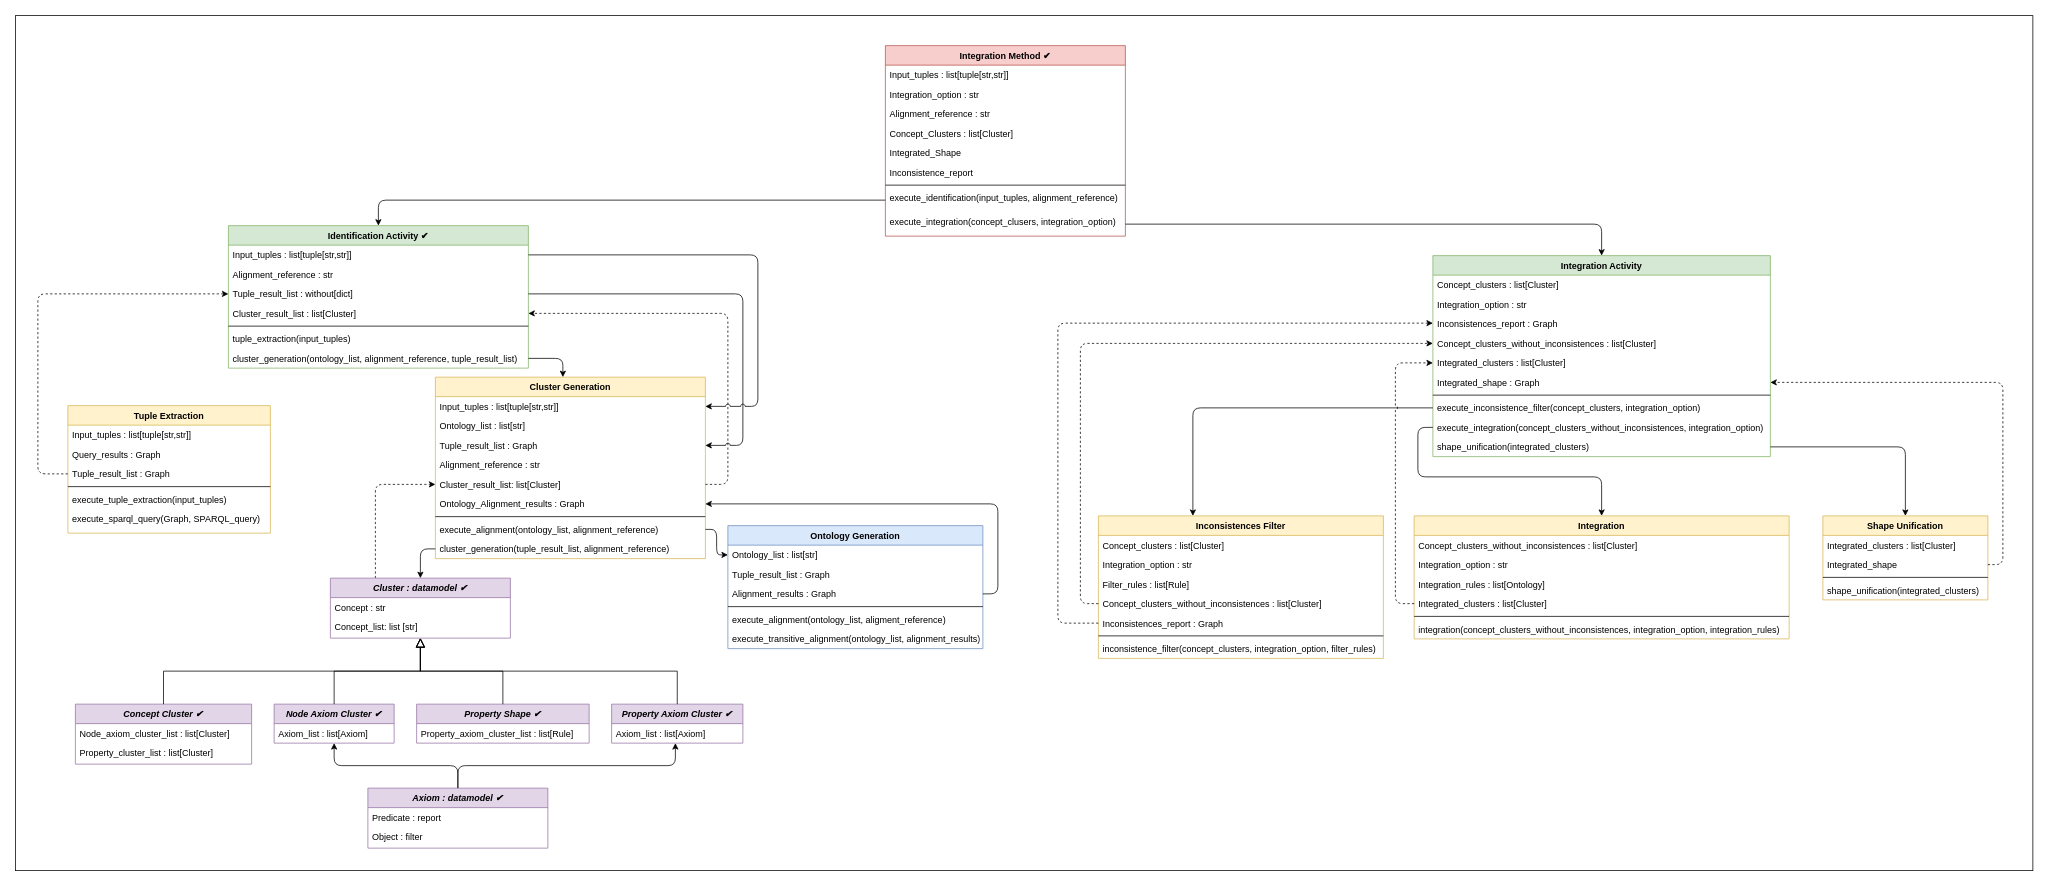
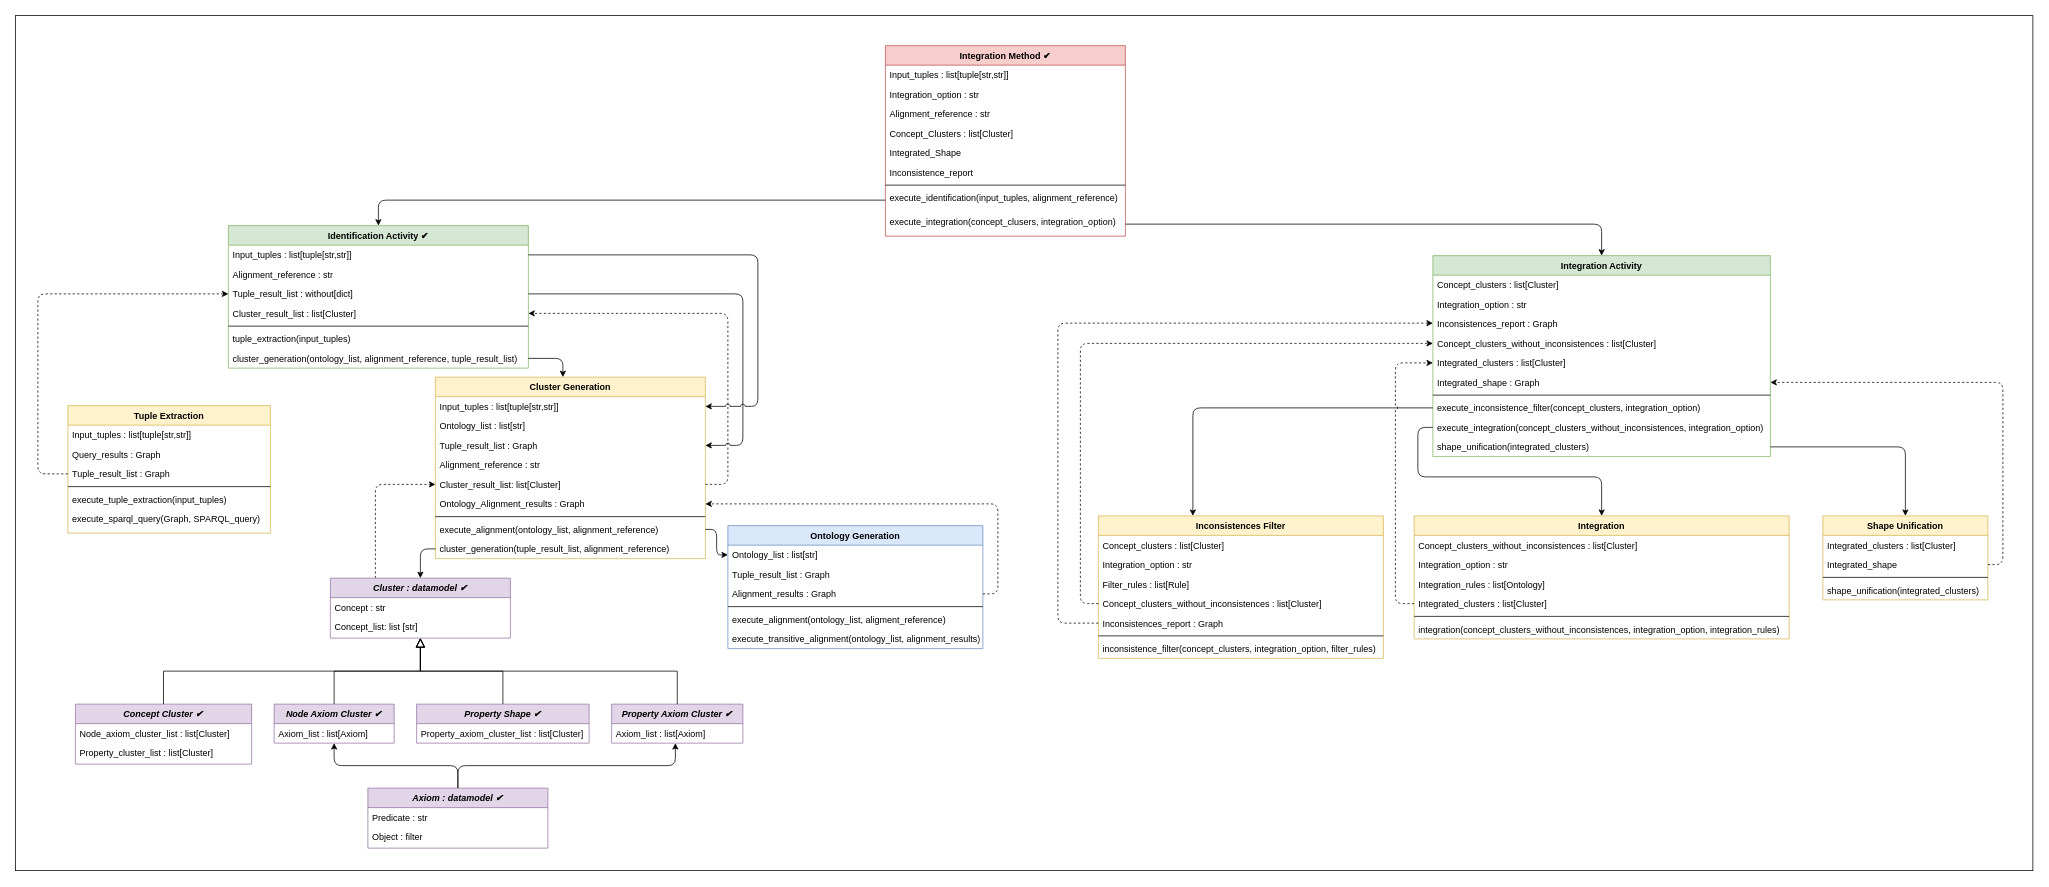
(901, 504) -> (901, 504)
(510, 734) -> (517, 734)
(413, 818) -> (405, 818)
